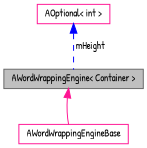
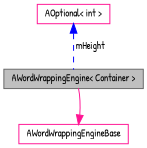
(67, 111) -> (80, 102)
